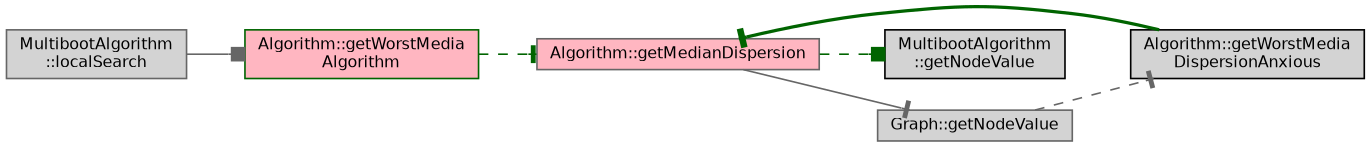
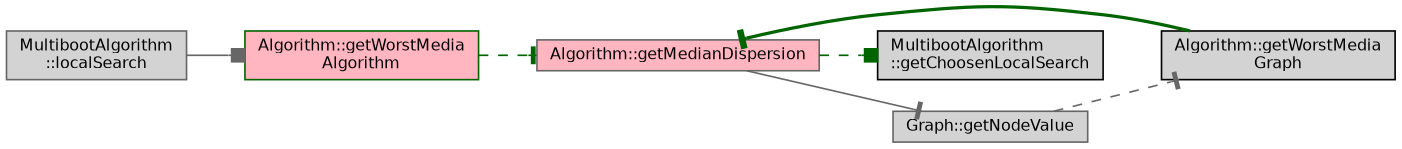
(975, 54) -> (990, 55)
(1247, 54) -> (1278, 55)
